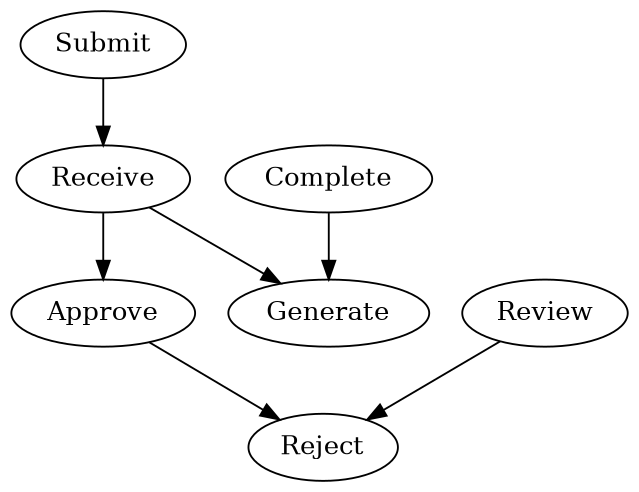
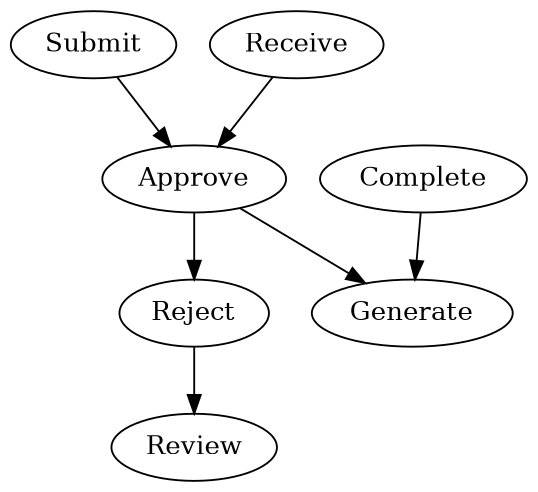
(103, 103) -> (138, 104)
(207, 241) -> (294, 241)
(442, 376) -> (194, 371)
